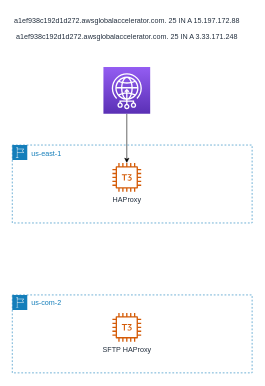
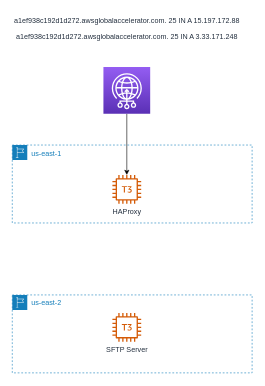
(127, 177) -> (127, 189)
(48, 303) -> (50, 303)
(127, 350) -> (127, 350)
